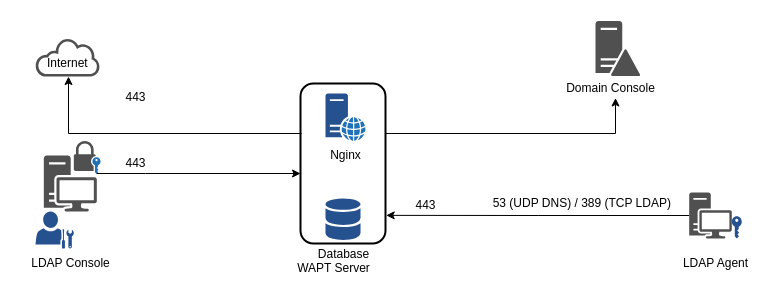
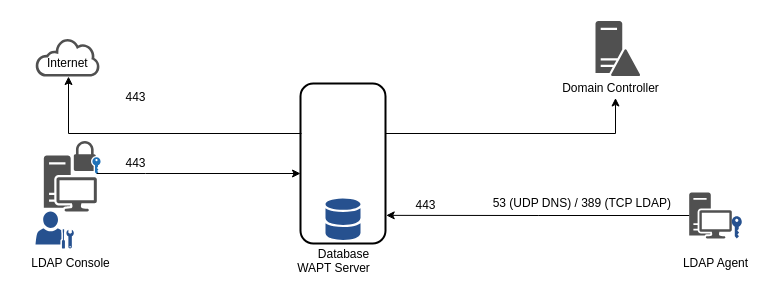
(611, 89) -> (611, 89)
(346, 117) -> none
